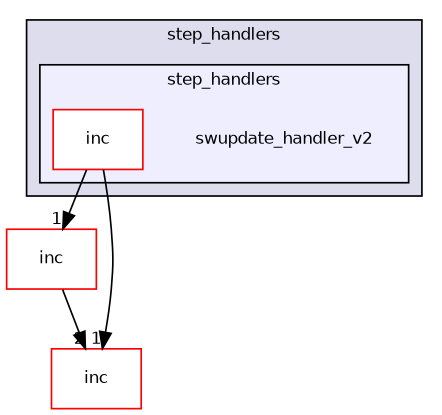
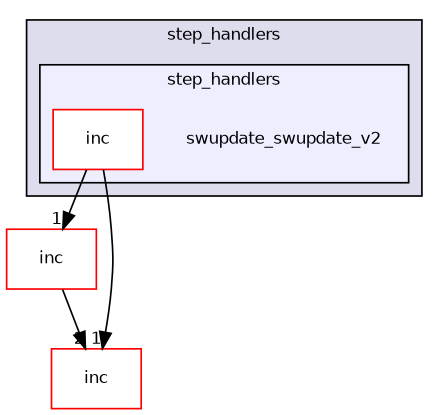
(284, 140) -> (284, 140)
